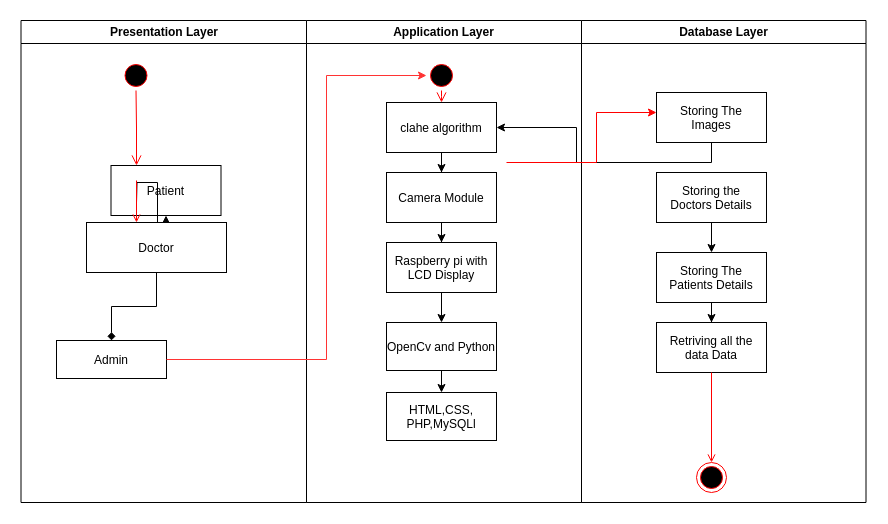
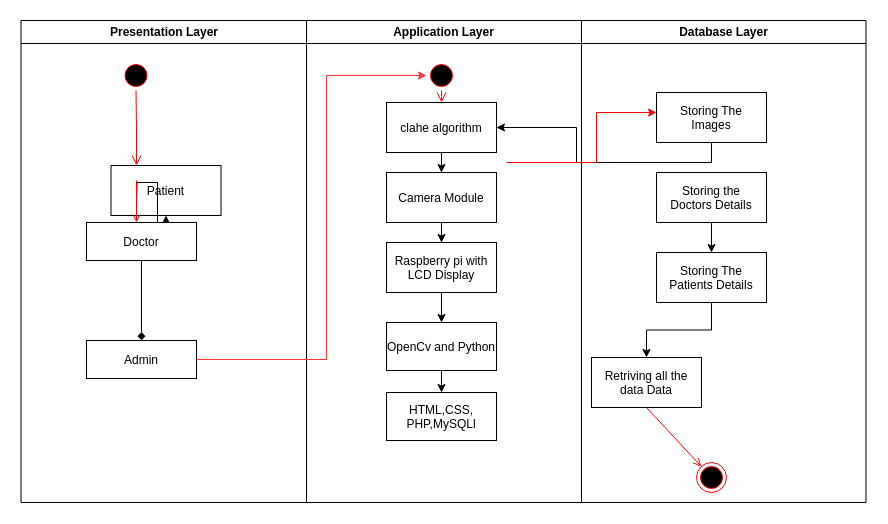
(157, 248) -> (142, 242)
(712, 348) -> (647, 383)
(112, 360) -> (142, 360)
